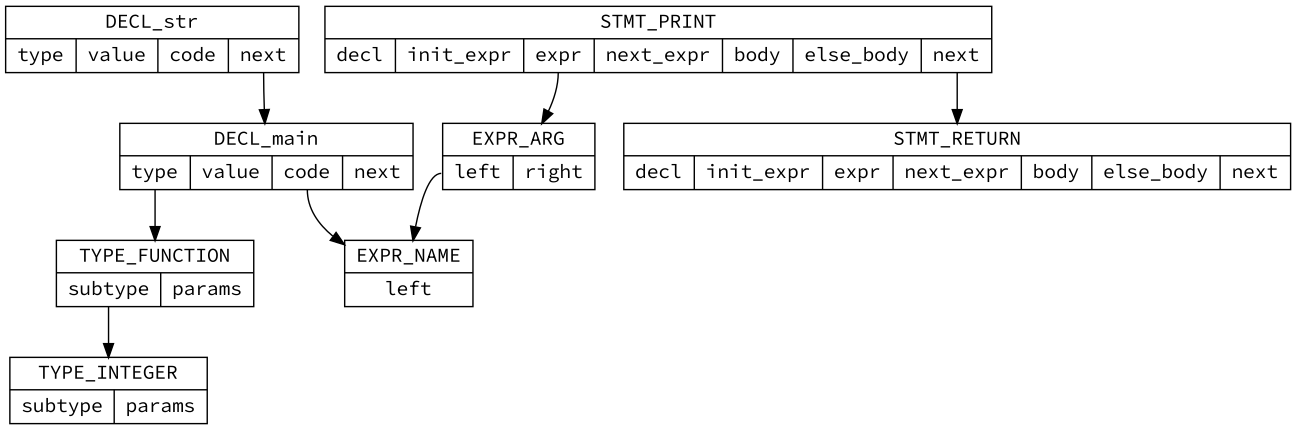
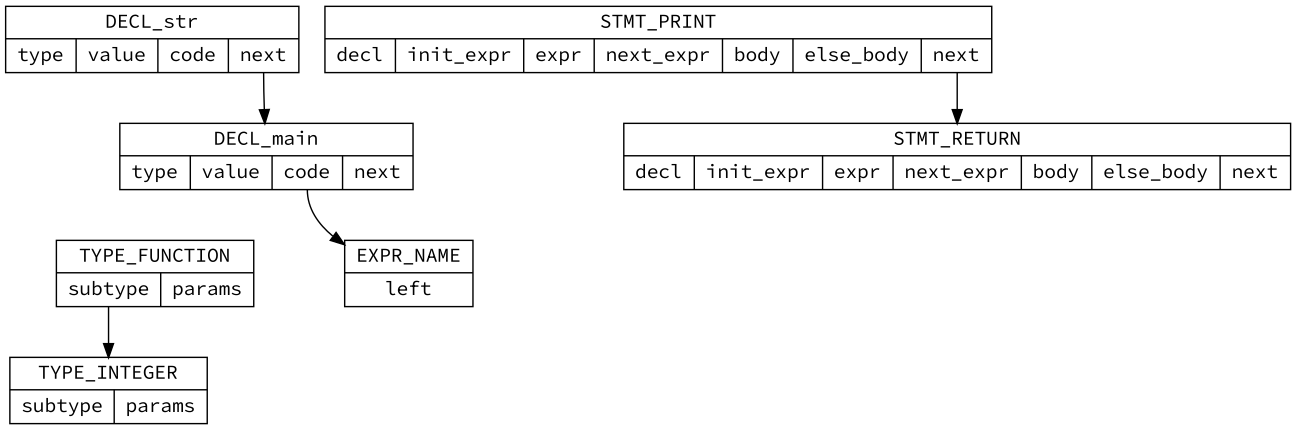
(519, 156) -> none
(155, 208) -> none
